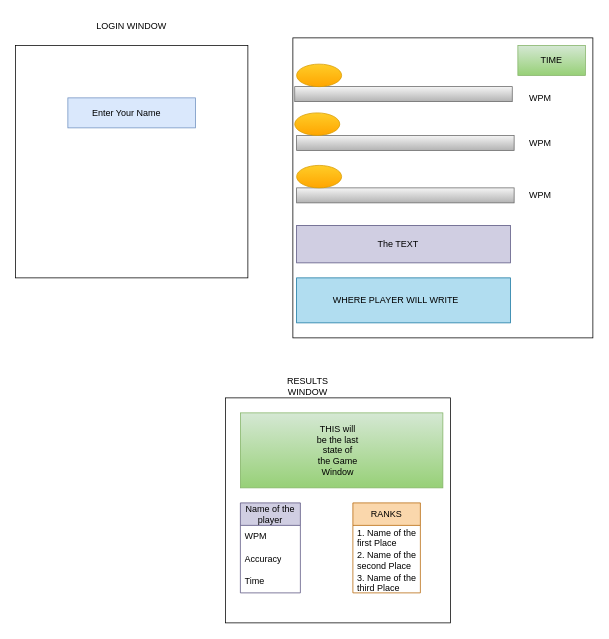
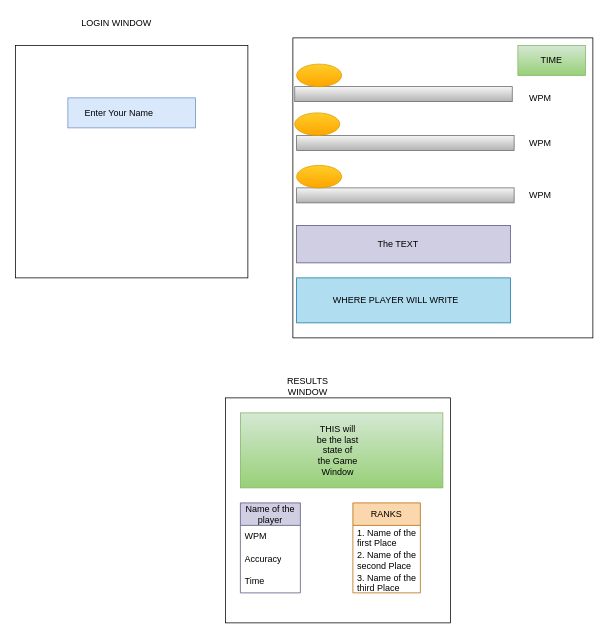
(132, 27) -> (117, 23)
(128, 113) -> (120, 113)
